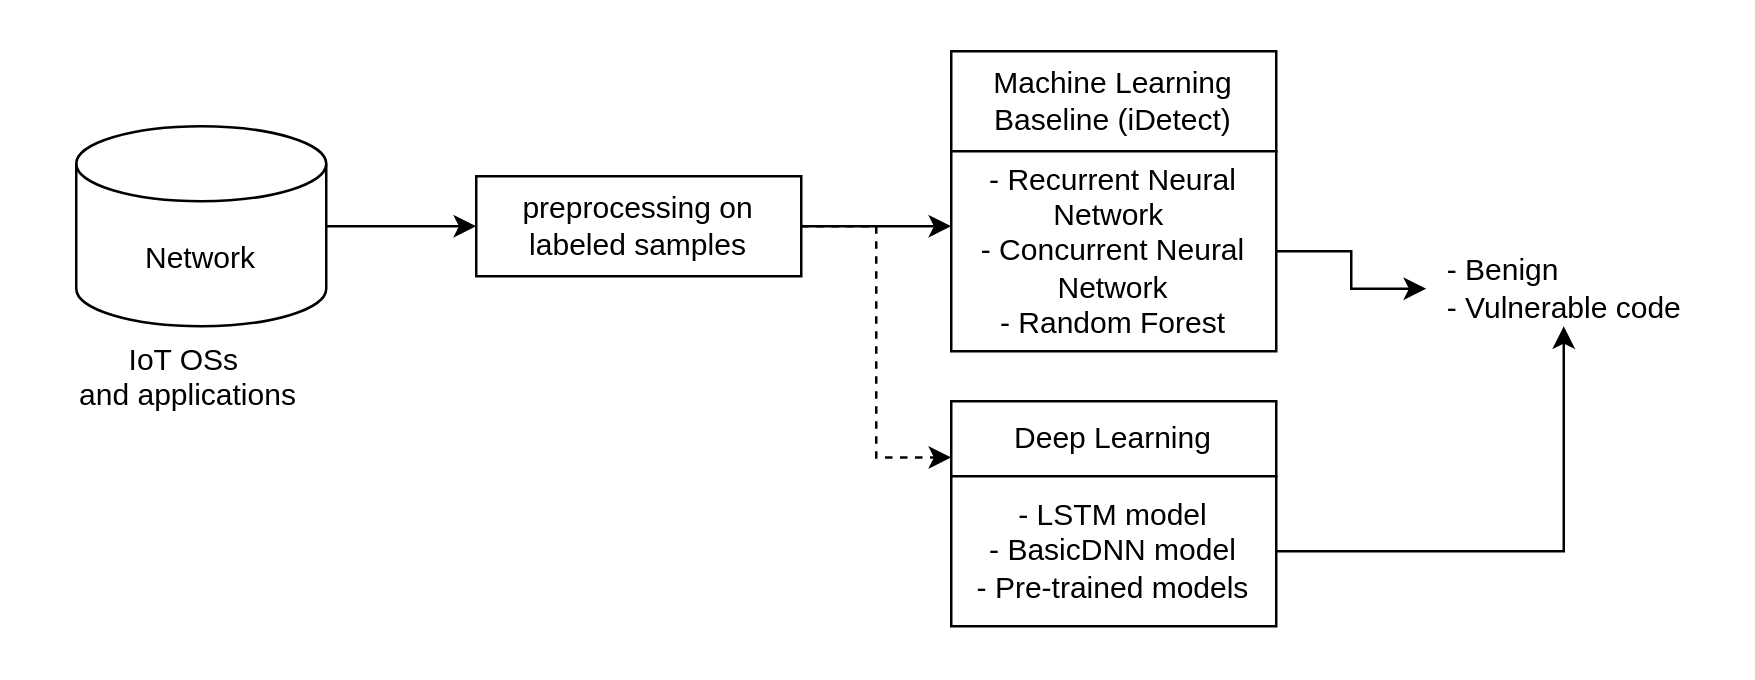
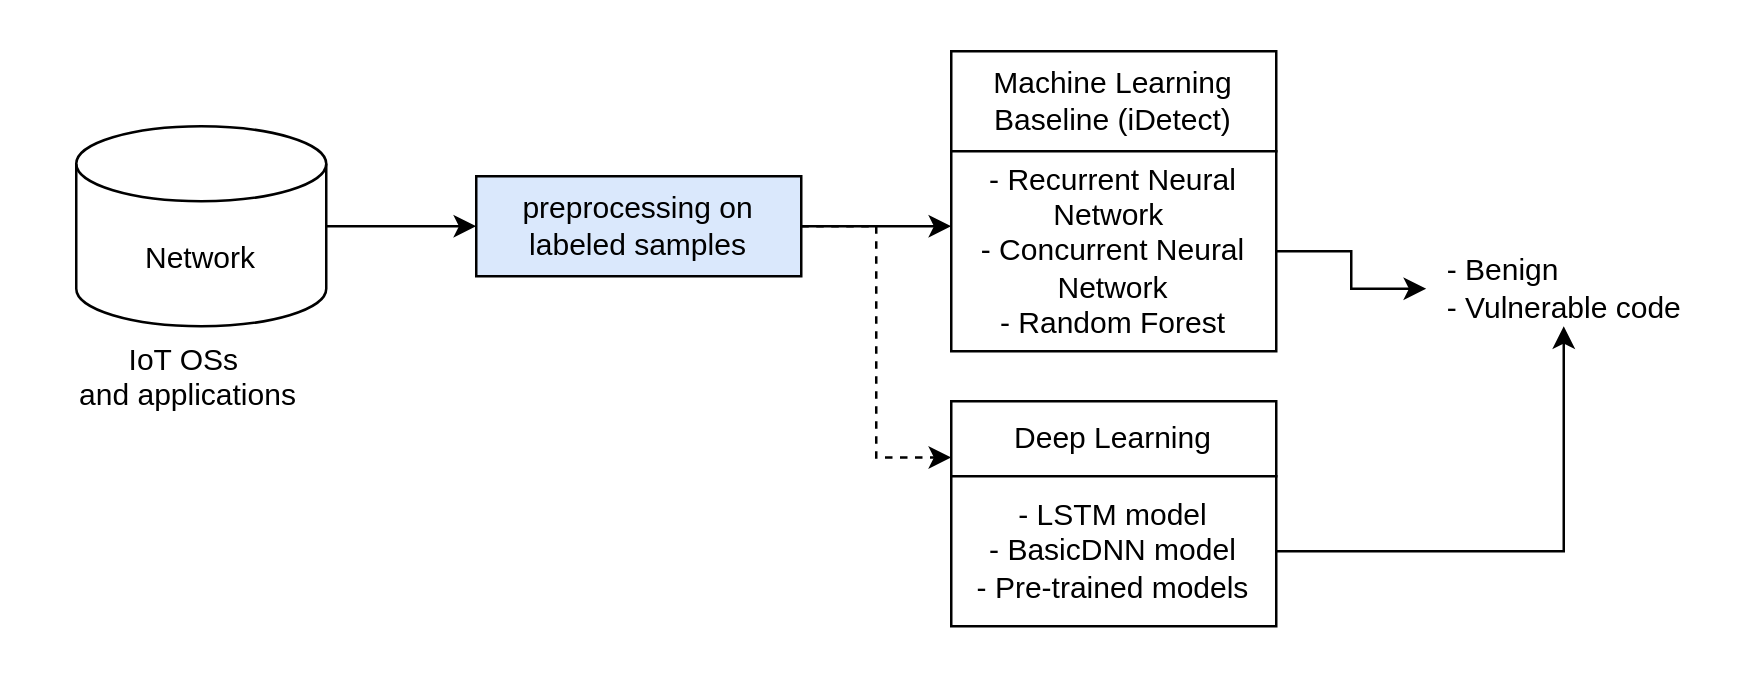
(639, 226) -> (639, 226)
